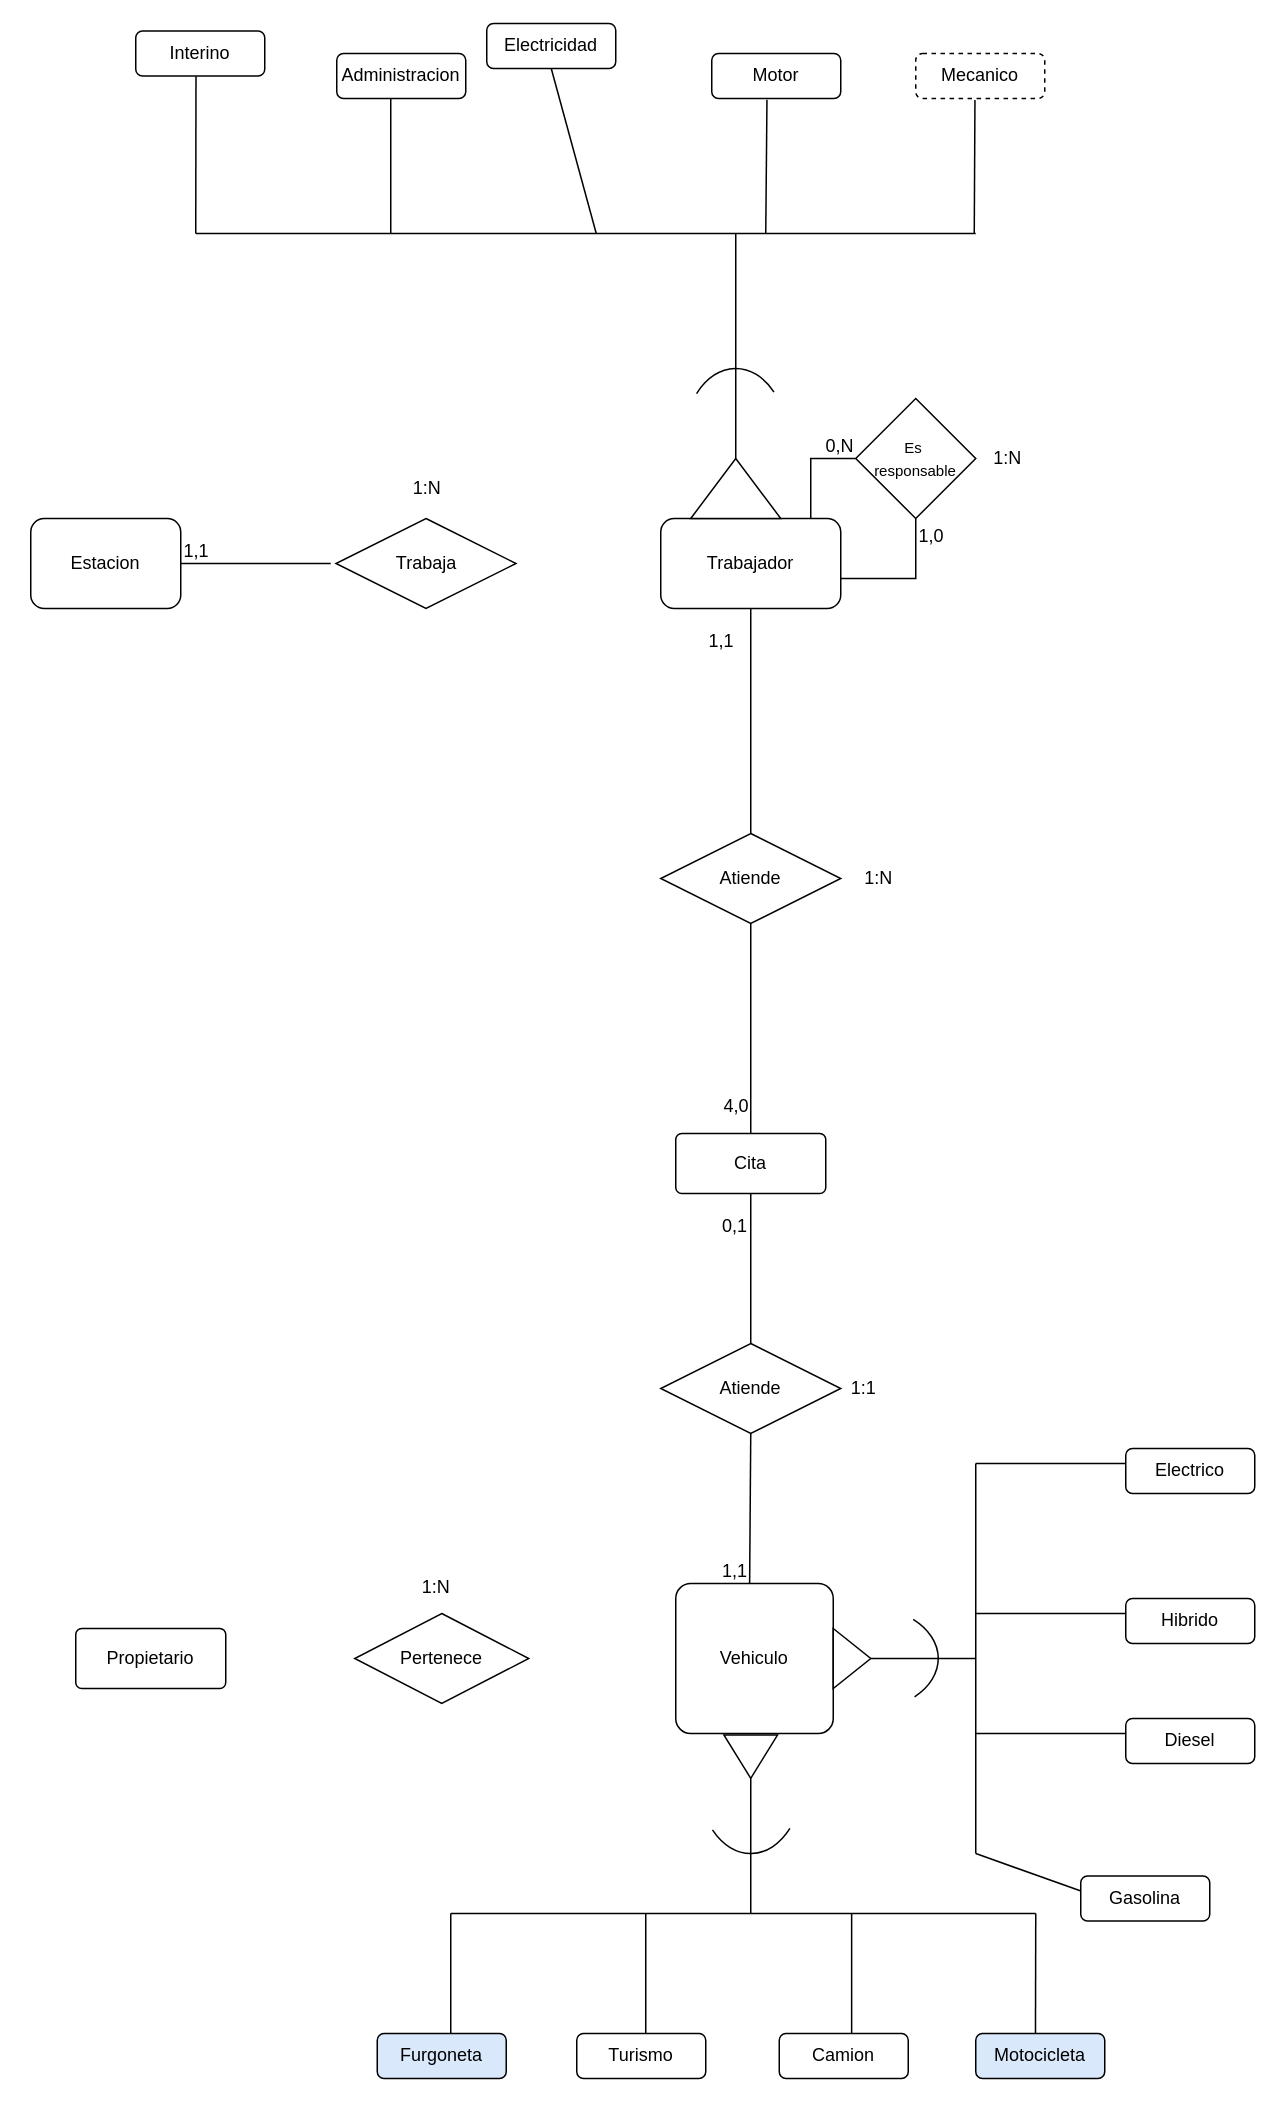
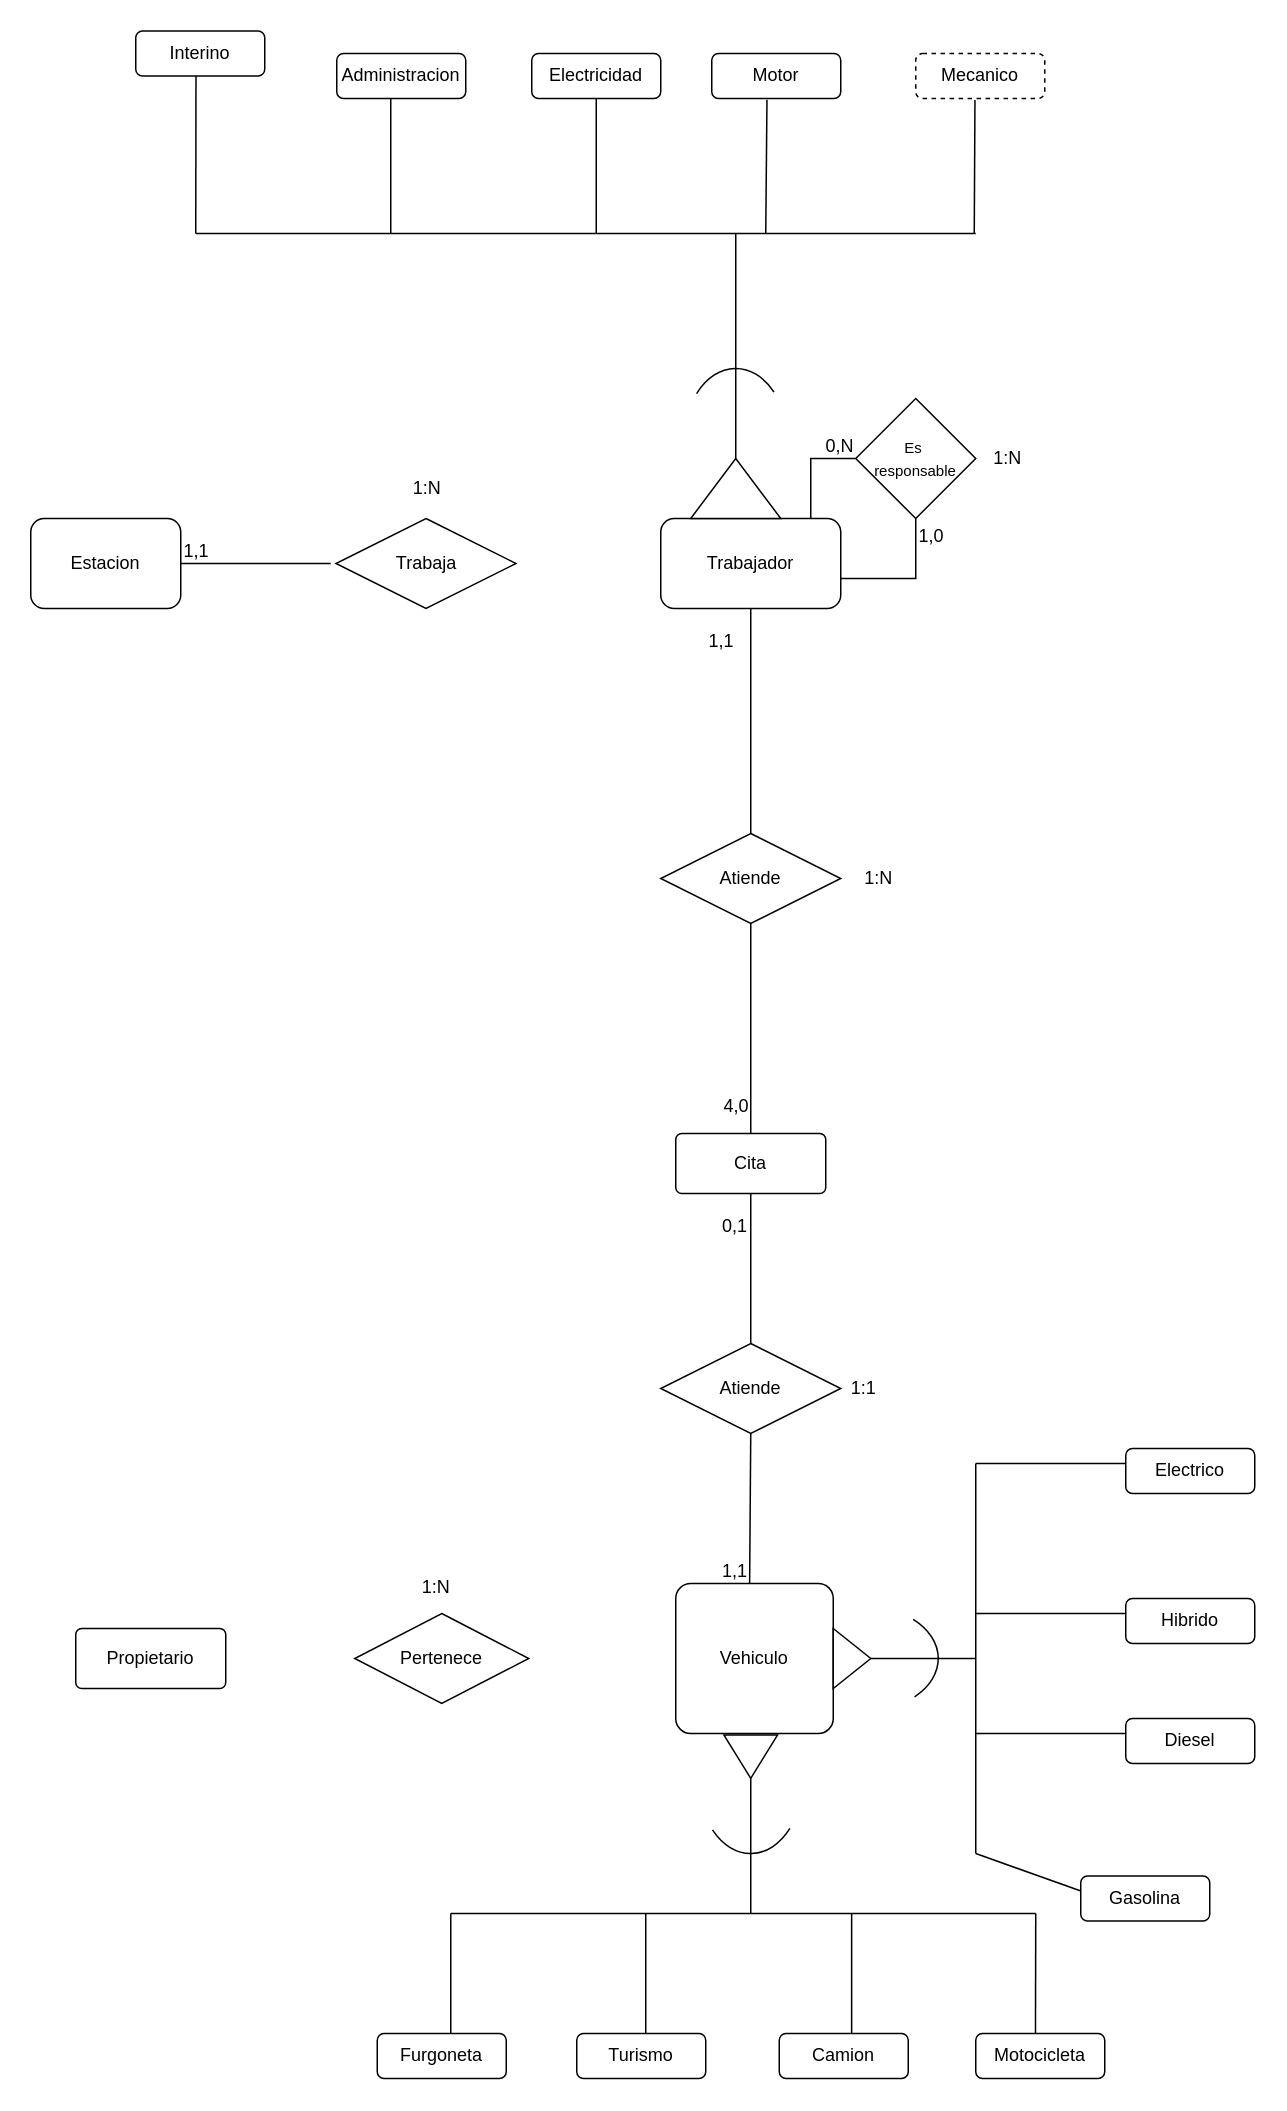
(551, 46) -> (596, 76)
(442, 2056) -> (442, 2056)
(1040, 2056) -> (1040, 2056)
